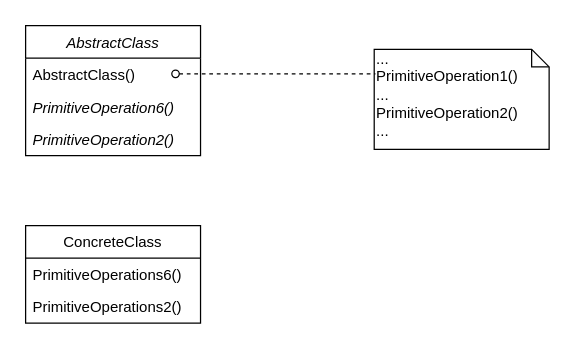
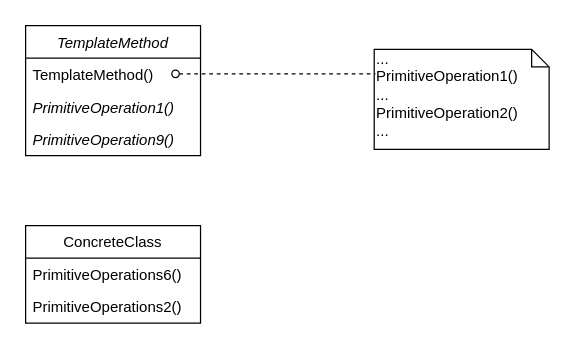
(113, 43) -> (113, 43)
(94, 75) -> (98, 75)
(113, 108) -> (113, 108)
(113, 140) -> (113, 140)
